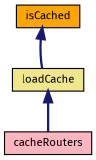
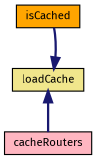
(41, 54) -> (56, 43)
